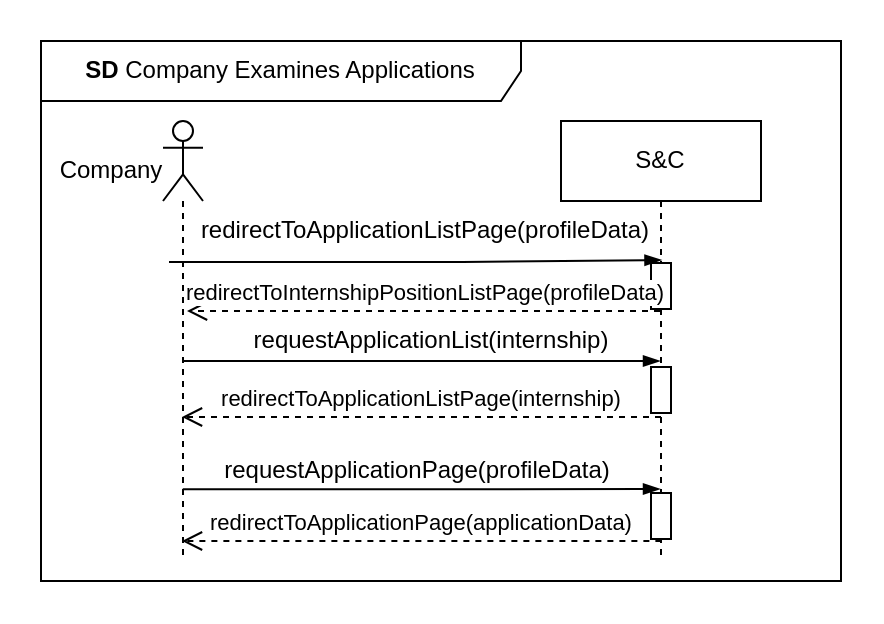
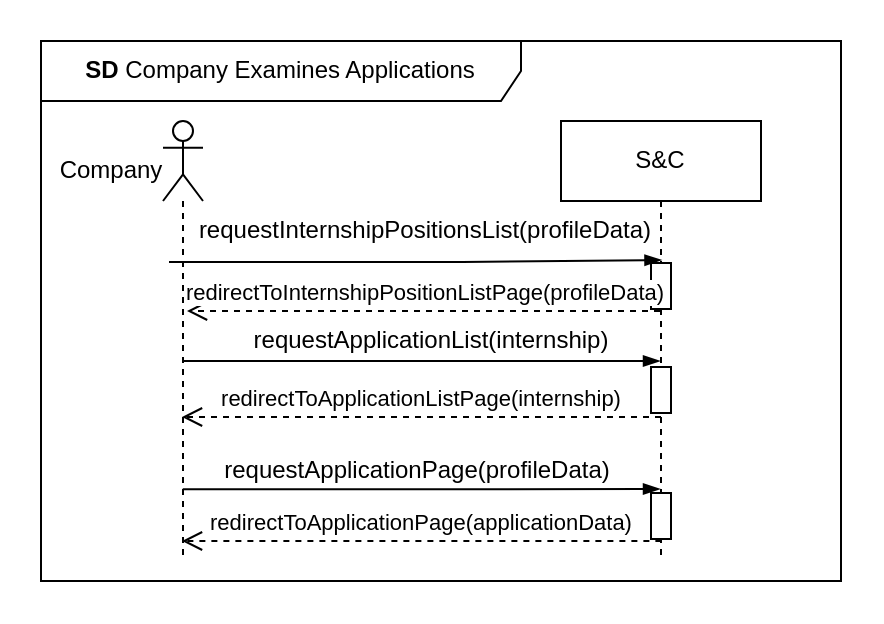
(426, 231) -> (426, 231)
